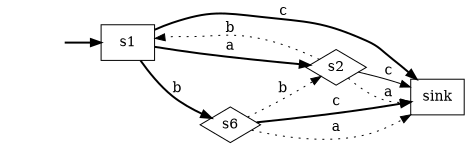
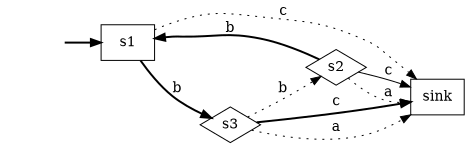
(287, 20) -> (287, 20)
(244, 36) -> (244, 36)
(227, 57) -> none
(230, 125) -> (230, 125)
